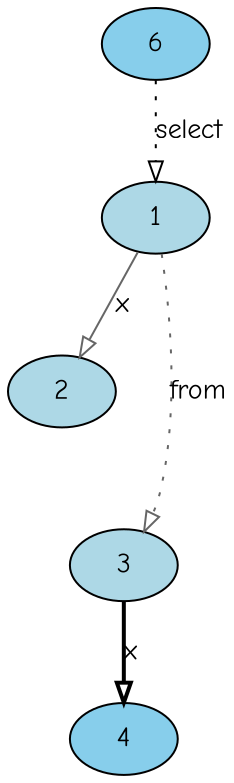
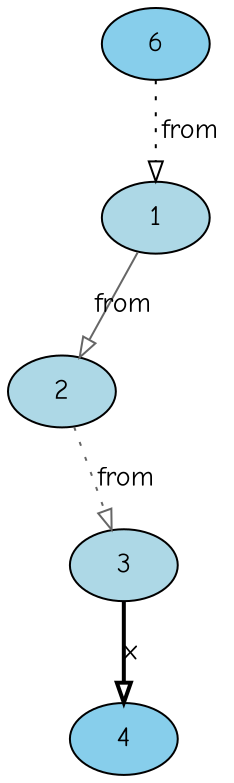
(190, 131) -> (190, 131)
(123, 305) -> (123, 305)
(171, 385) -> (89, 469)
